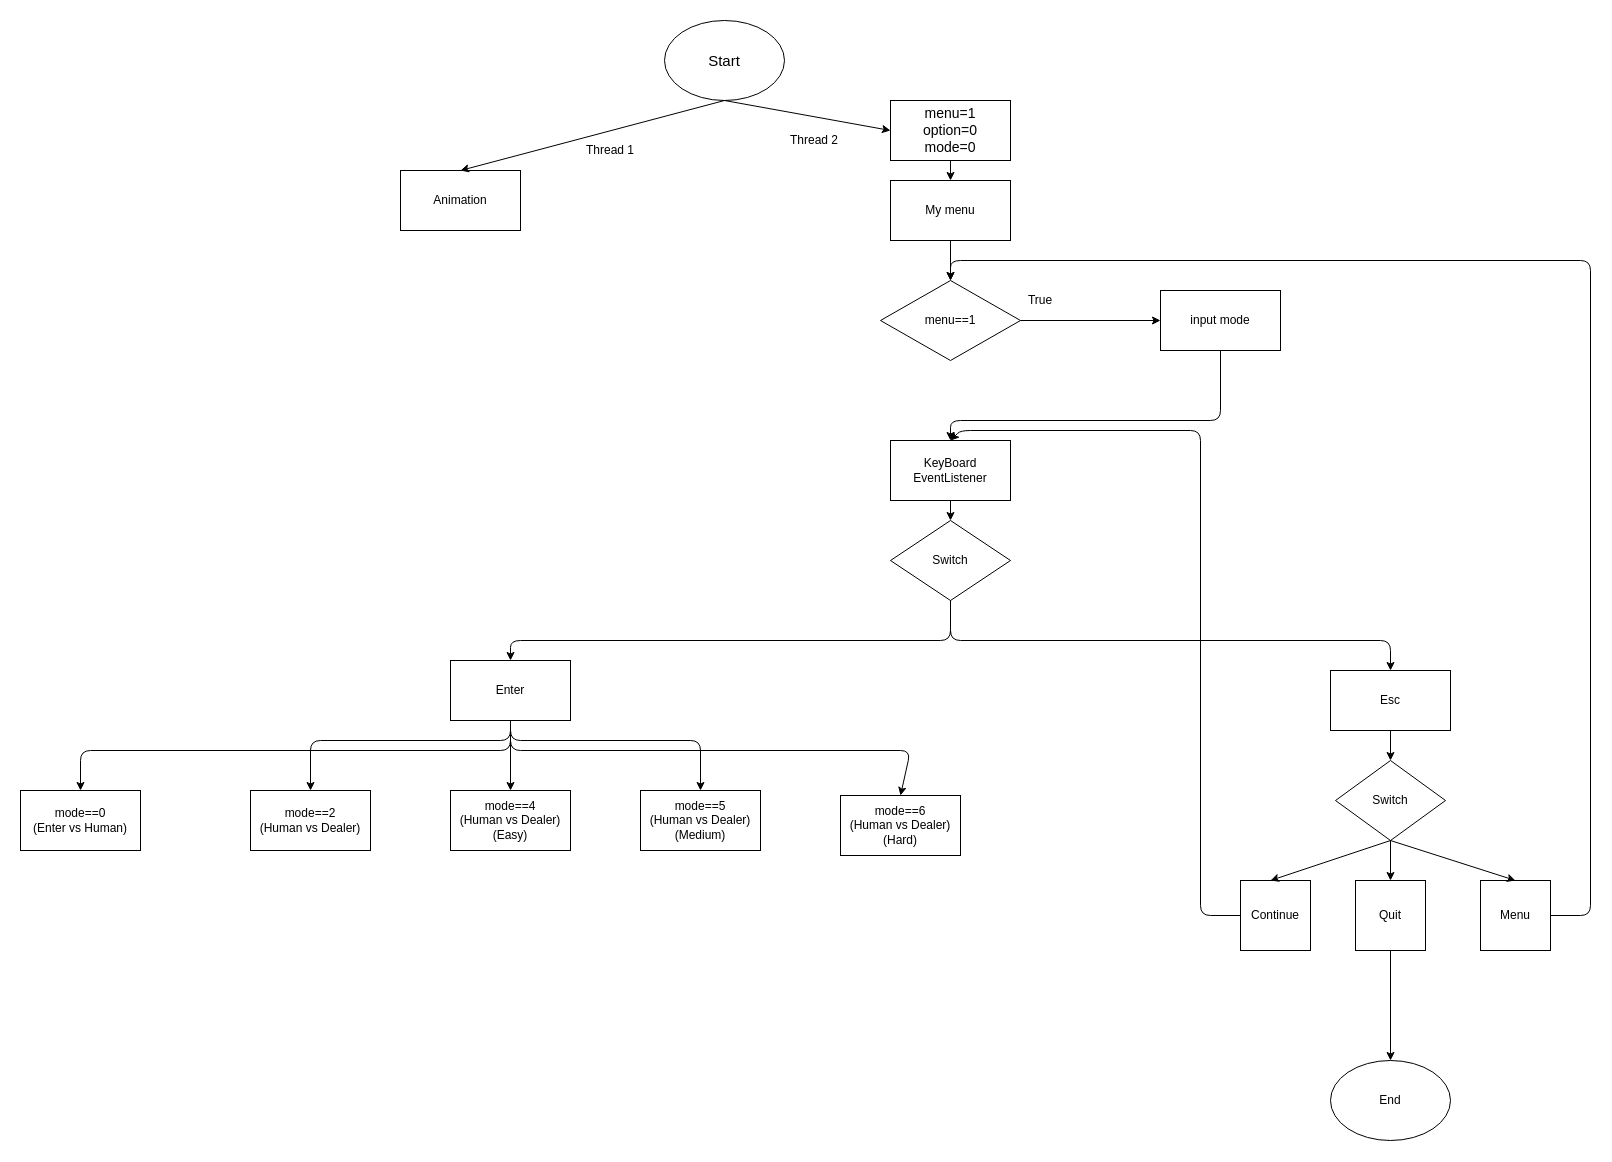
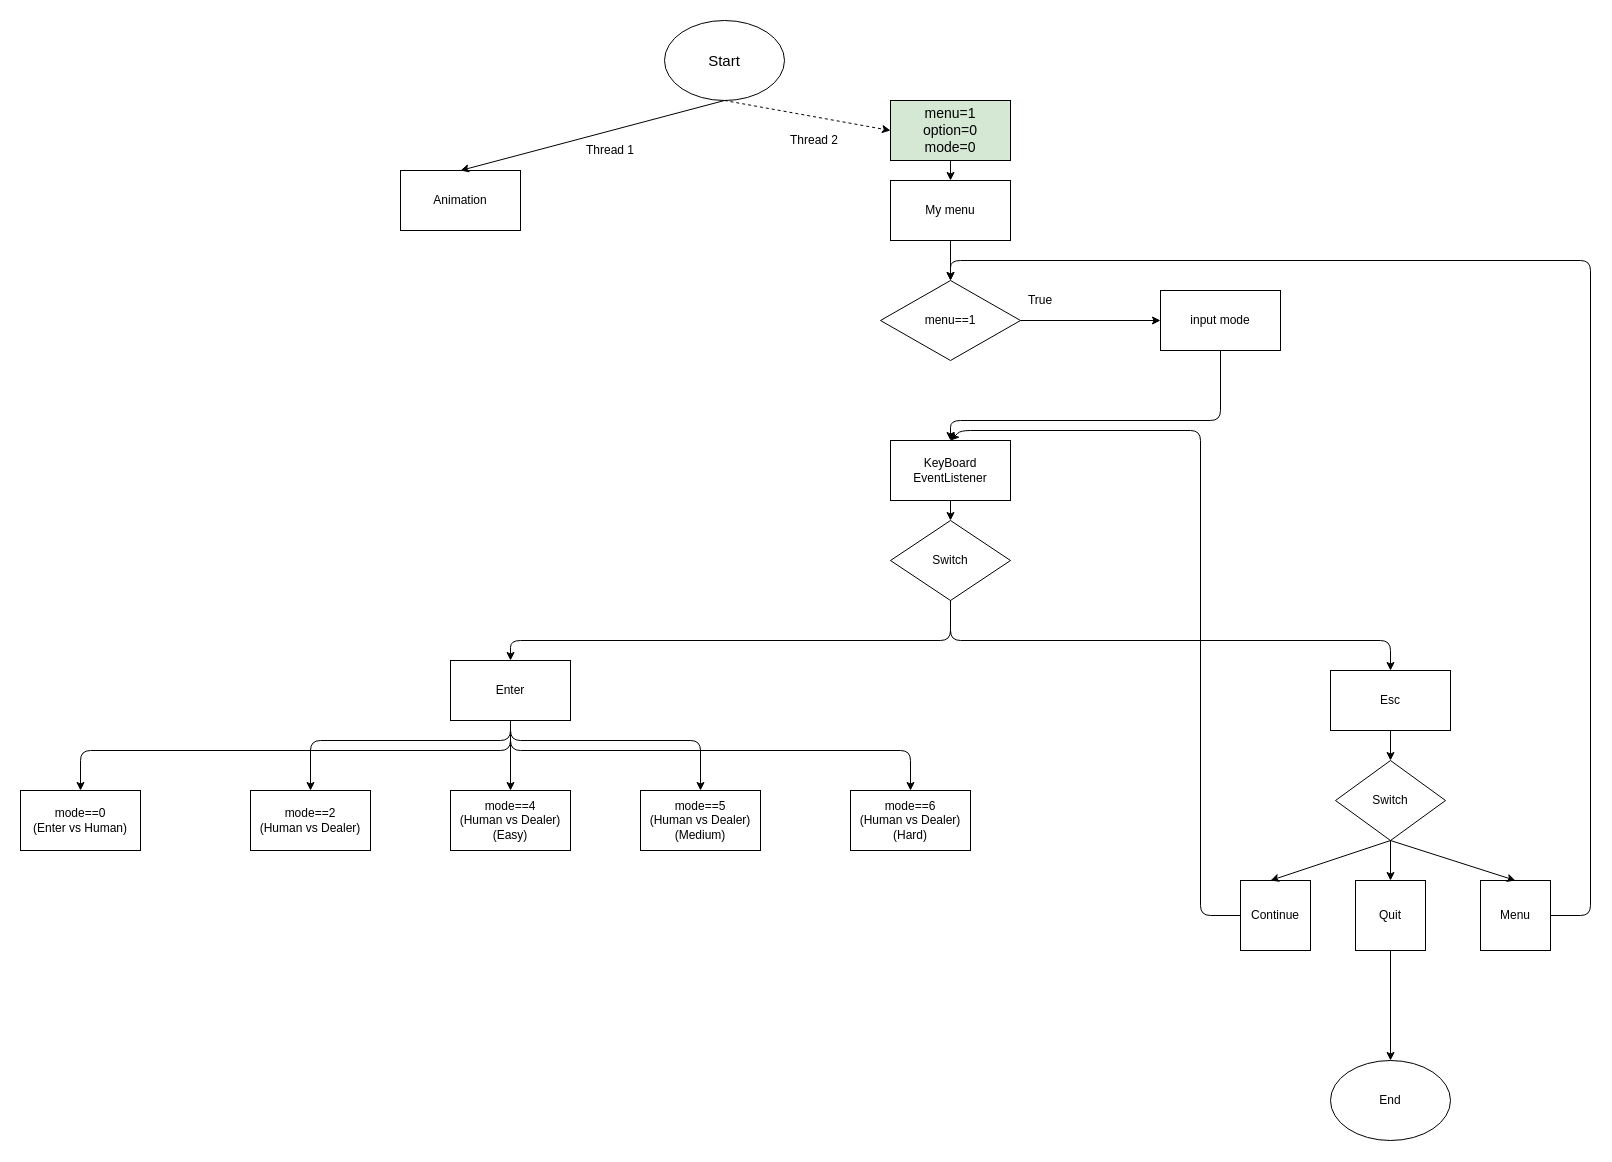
(805, 115) -> (805, 115)
(951, 131) -> (951, 131)
(901, 826) -> (911, 821)
